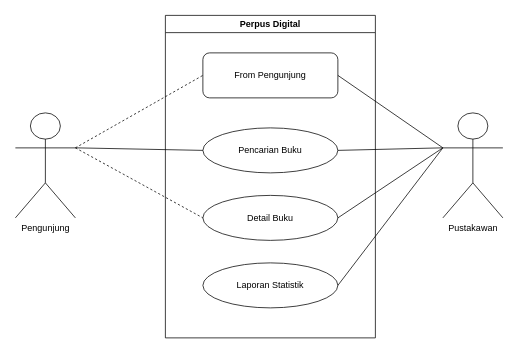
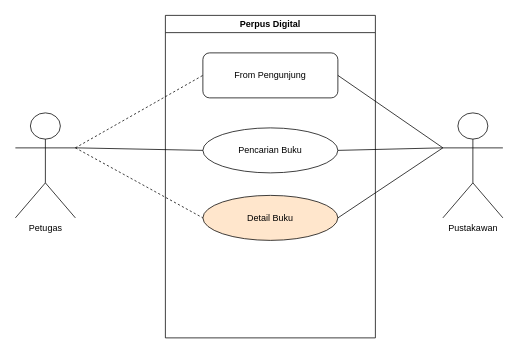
(390, 217) -> none
(270, 218) -> (270, 218)
(46, 229) -> (46, 229)
(270, 285) -> none
